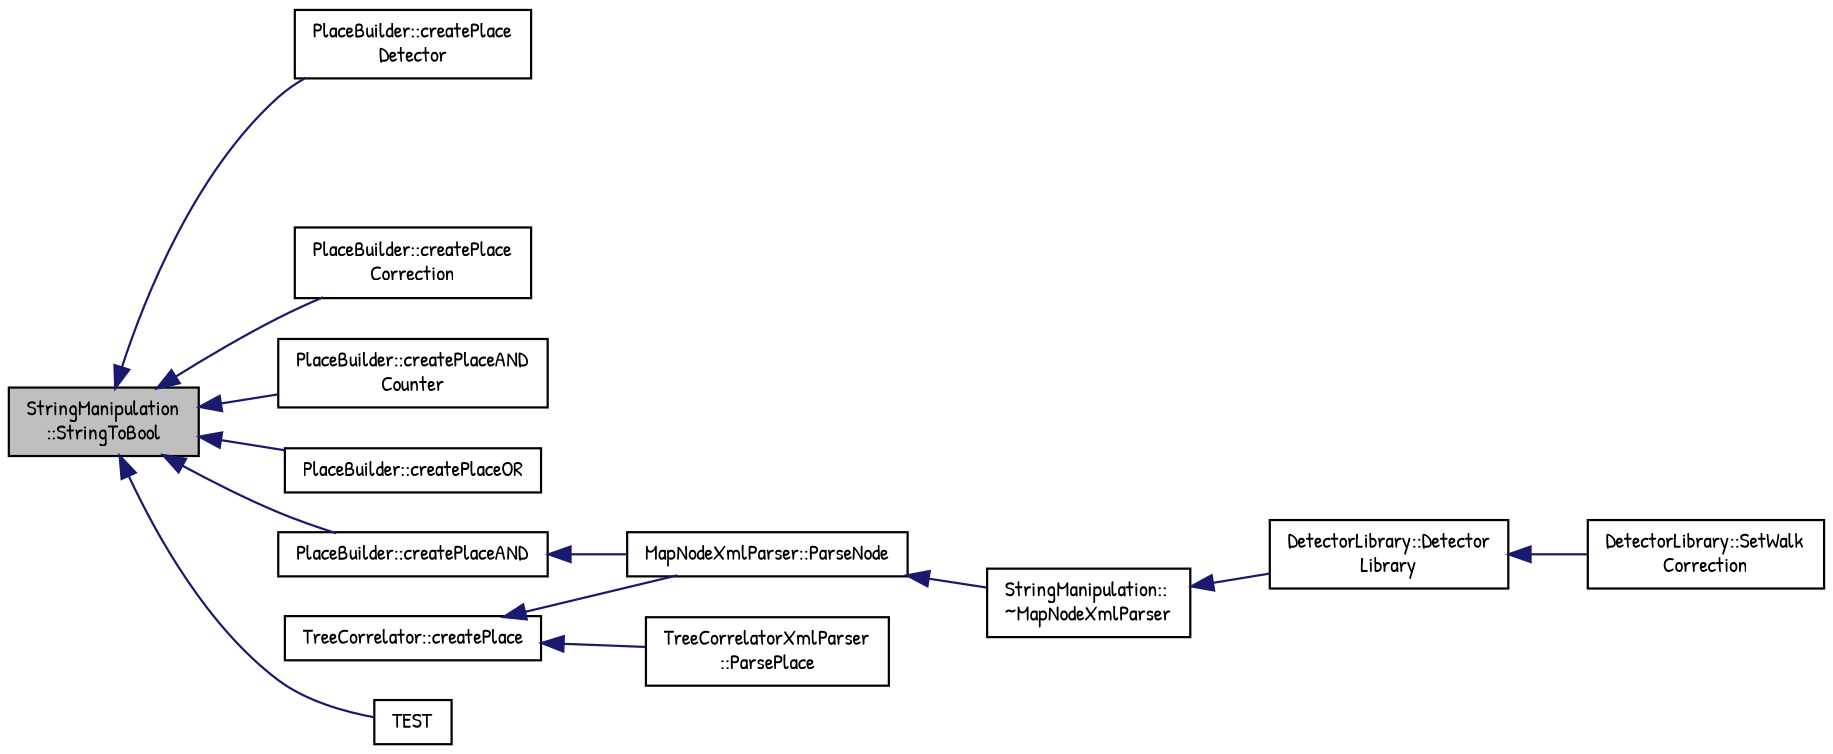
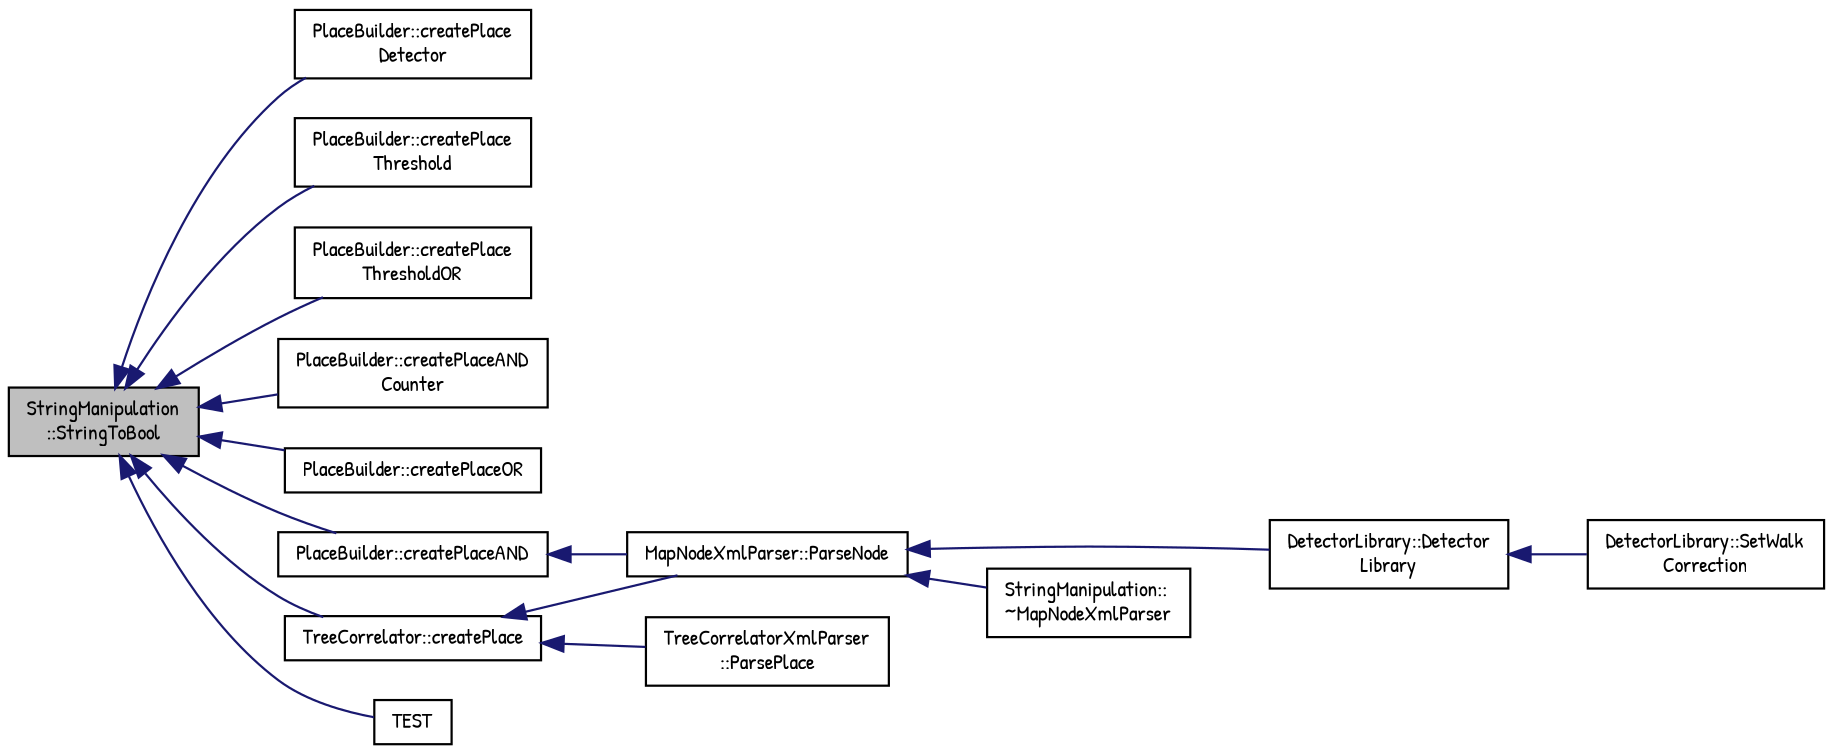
none -> (413, 152)
(413, 263) -> (413, 263)
none -> (225, 557)
(1241, 578) -> (1100, 547)
